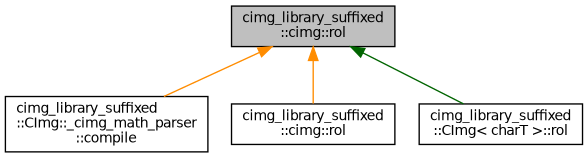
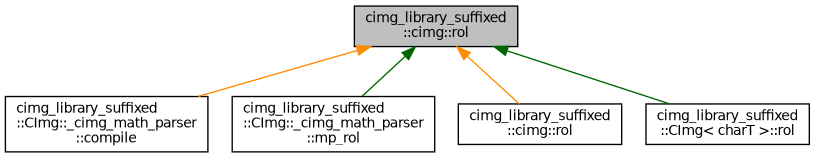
none -> (333, 124)
